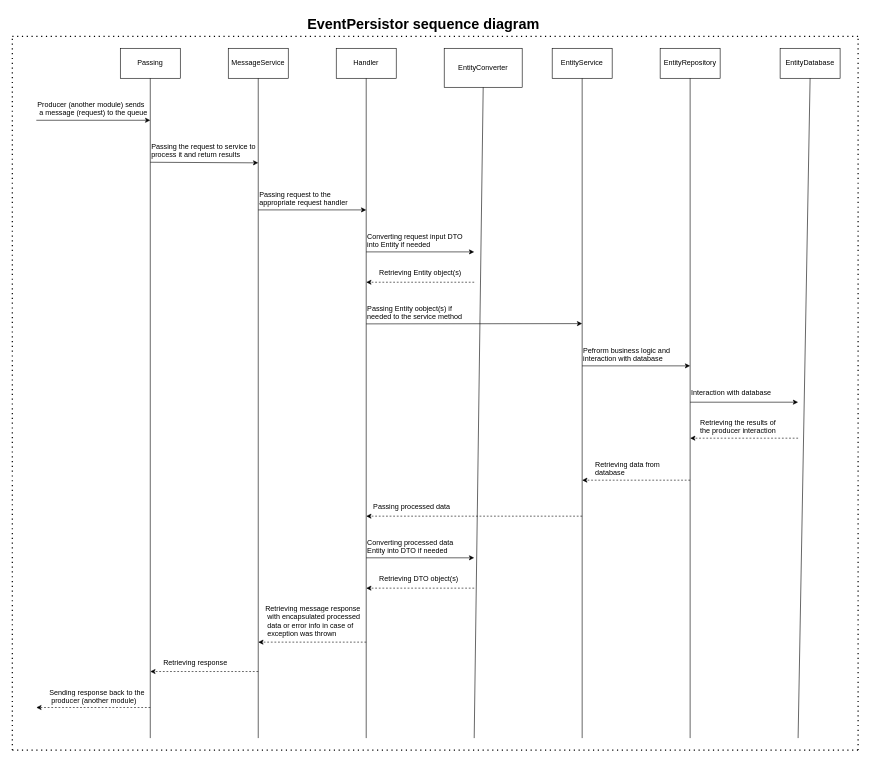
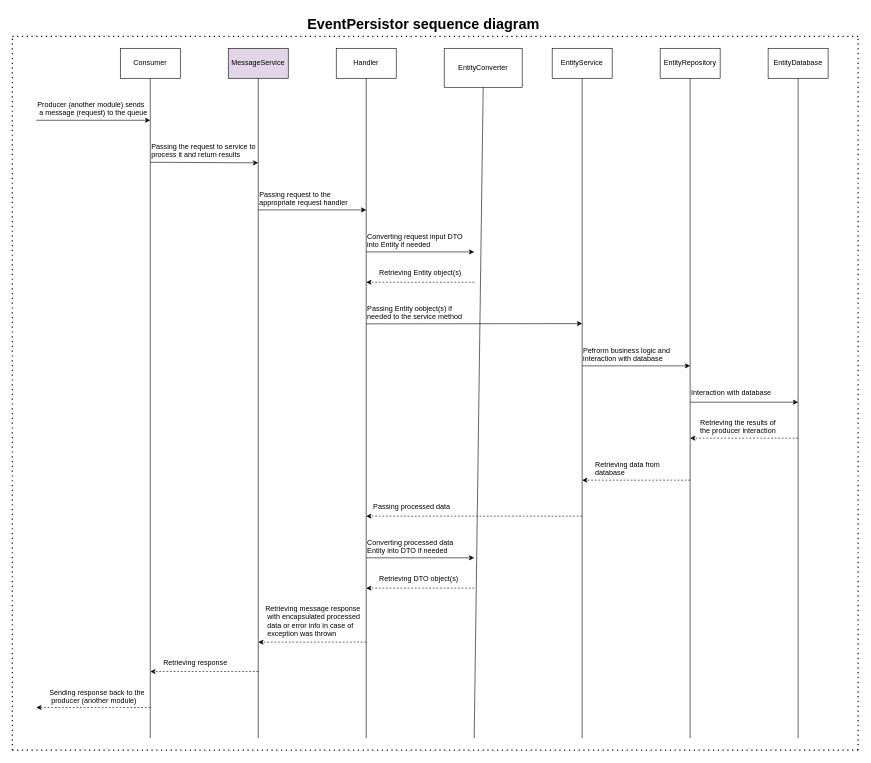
(150, 63) -> (150, 63)
(258, 63) -> (258, 63)
(810, 63) -> (798, 63)
